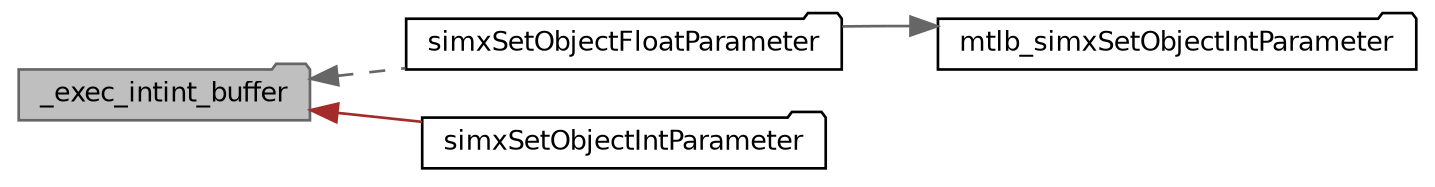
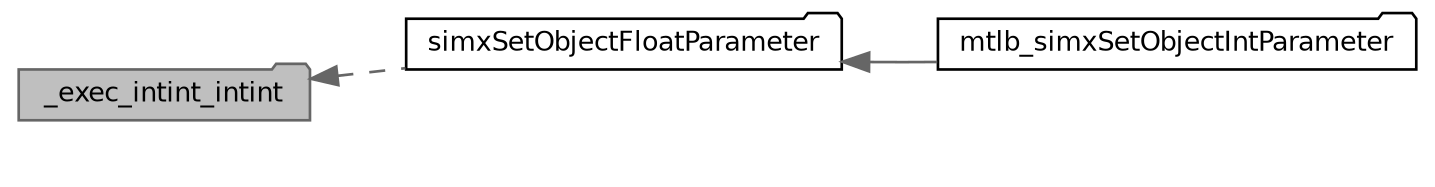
(876, 26) -> (903, 62)
(164, 95) -> (164, 95)
(624, 143) -> none
